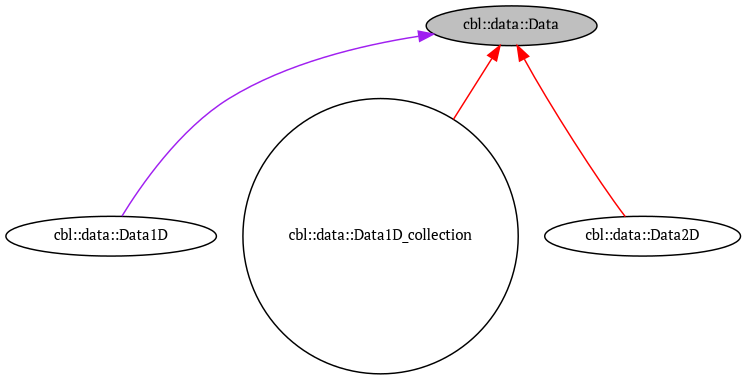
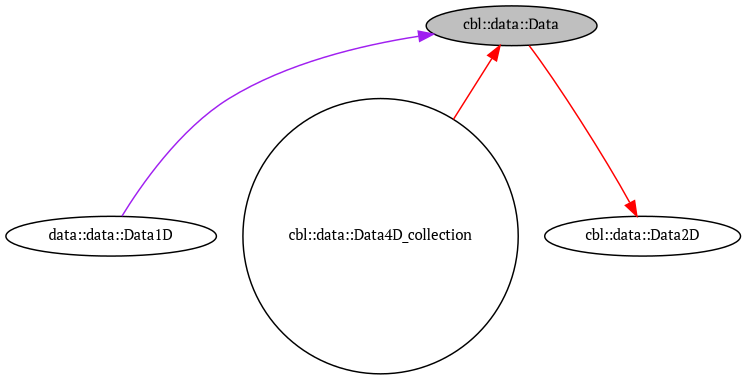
(573, 139) -> (582, 123)
(111, 236) -> (111, 236)
(381, 236) -> (381, 236)
